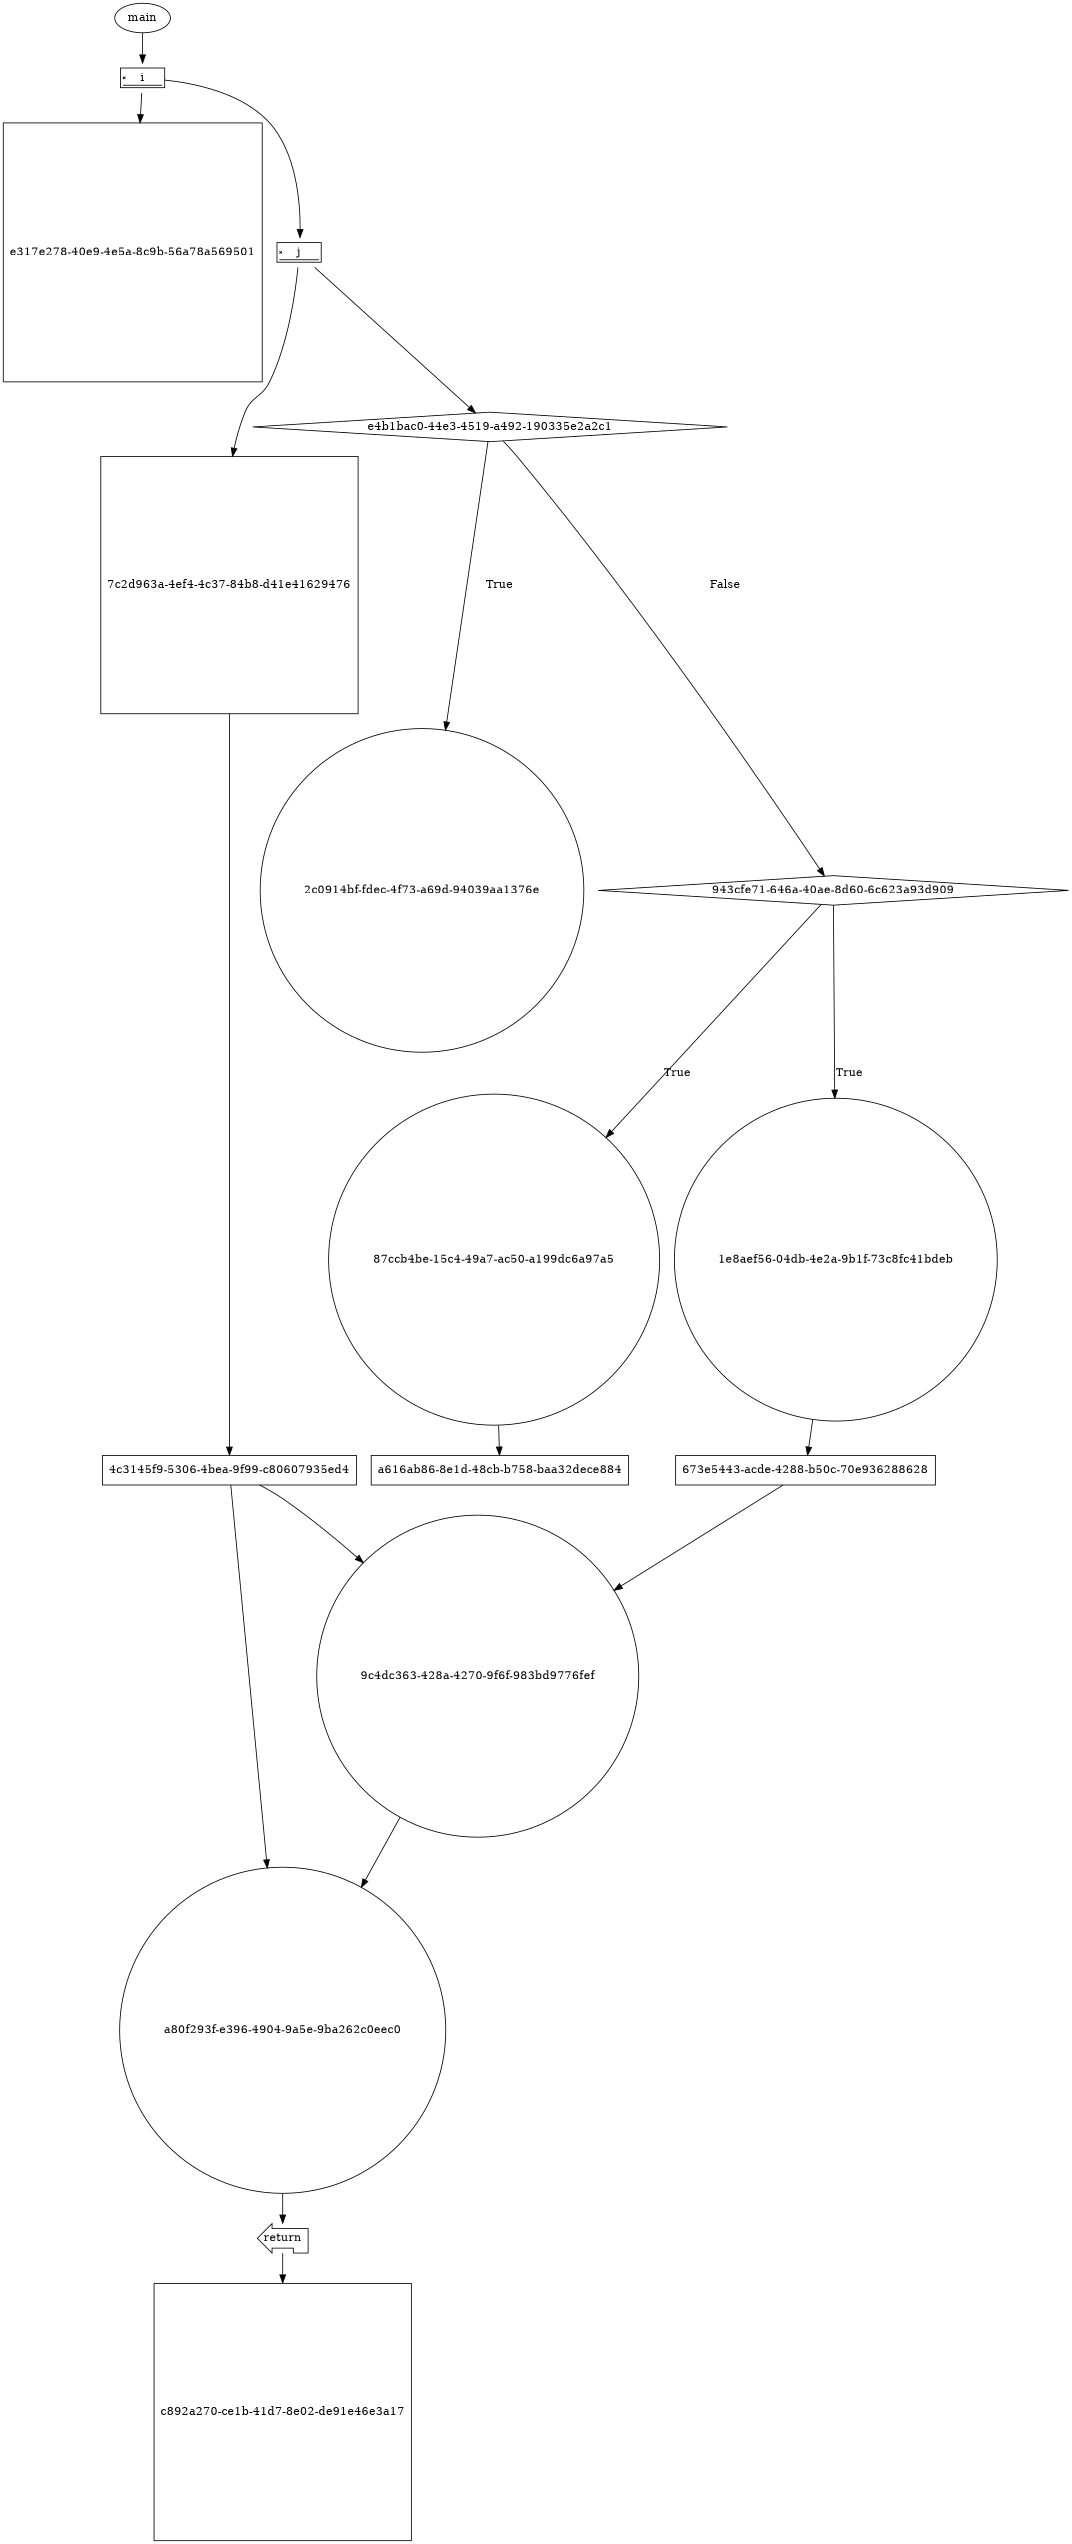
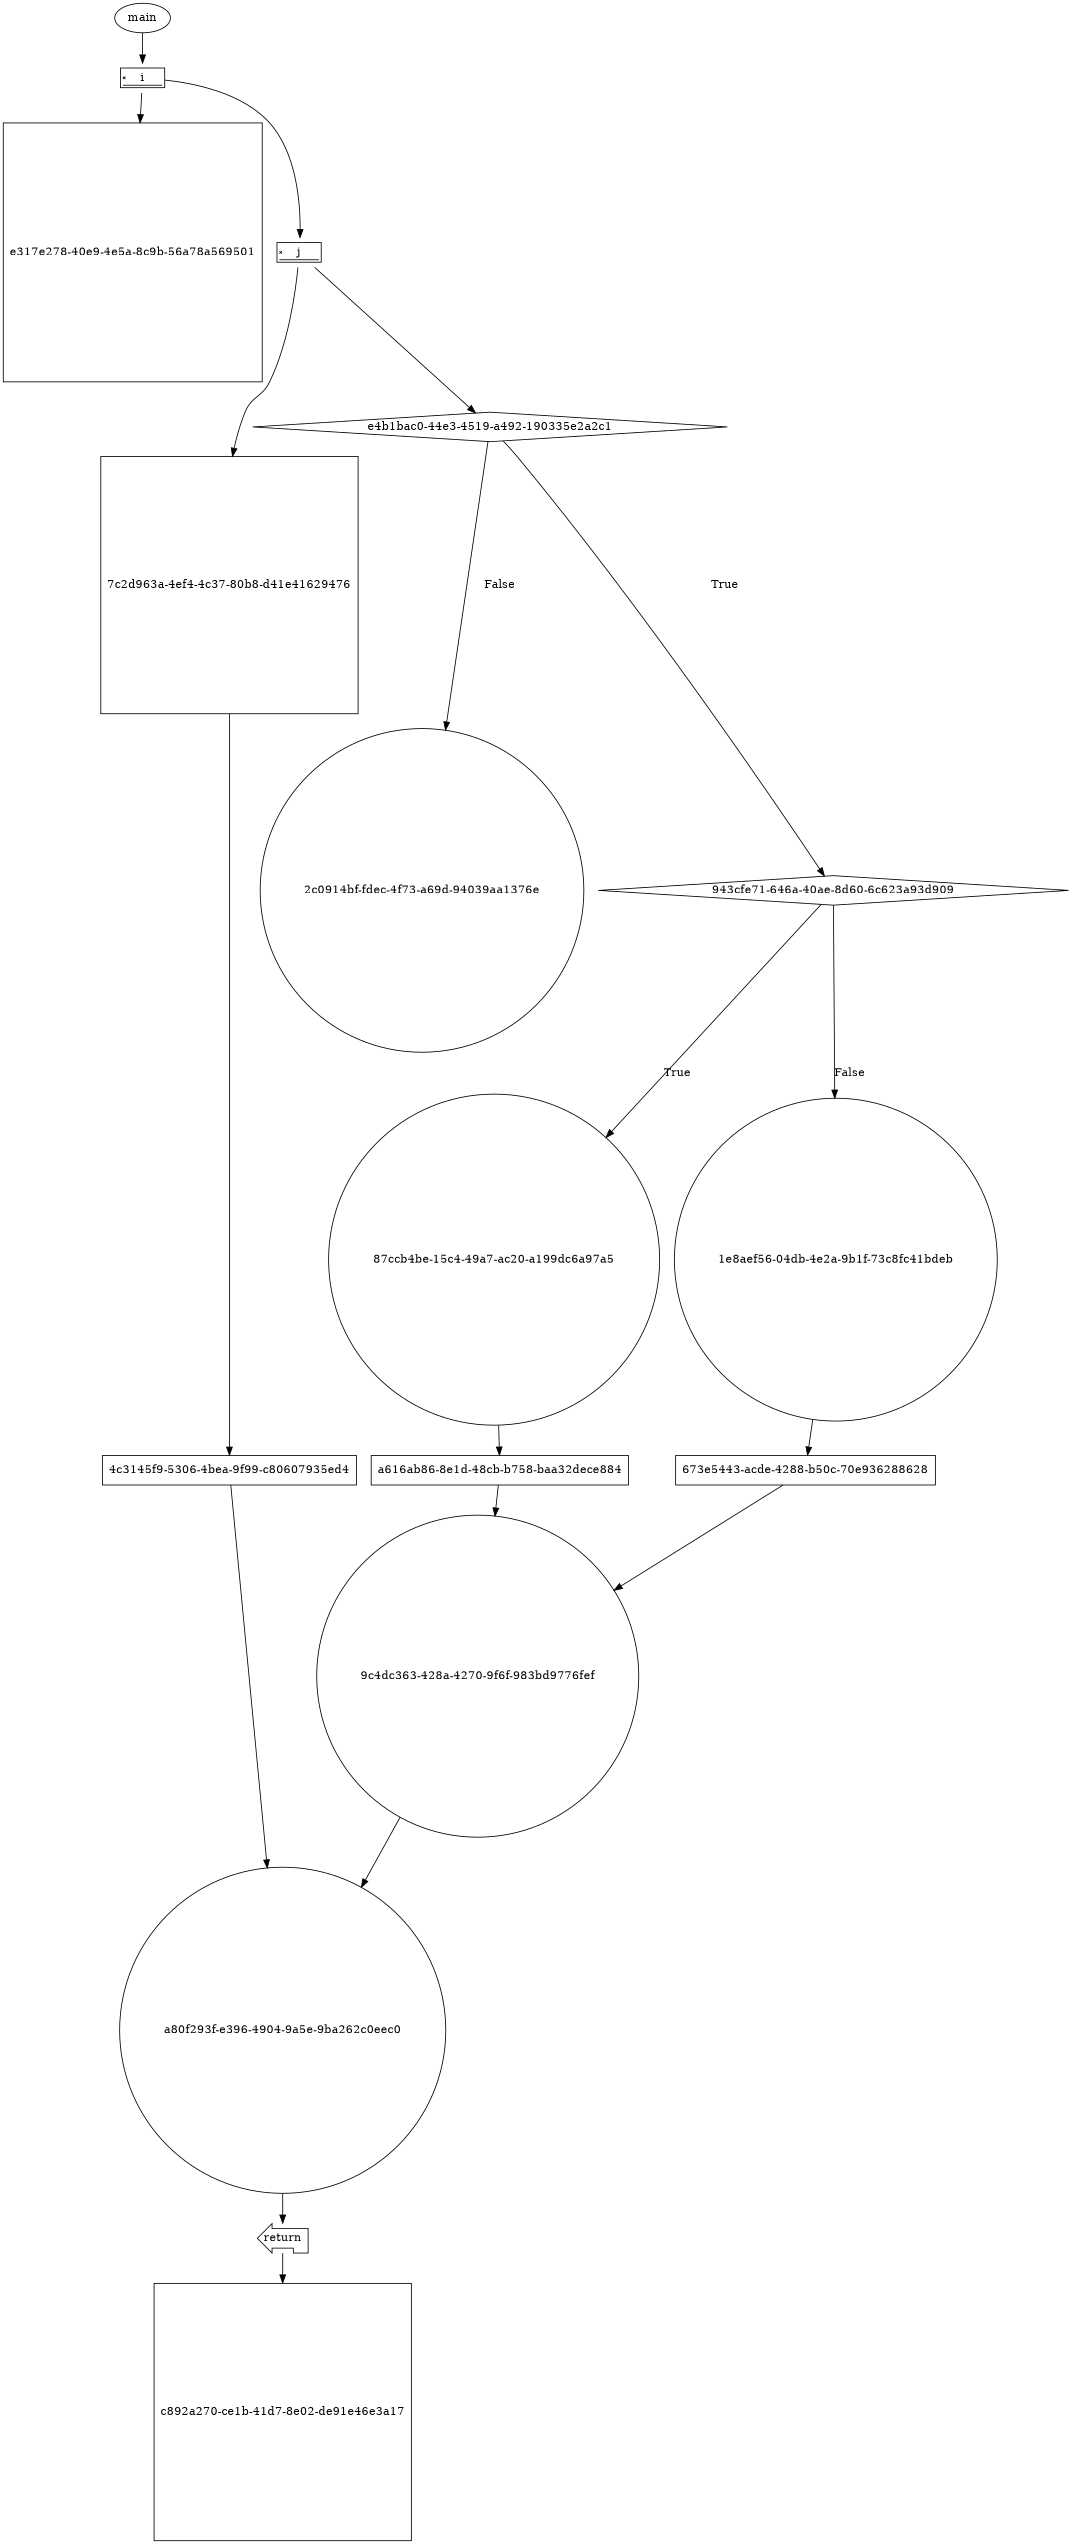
(229, 585) -> (229, 585)
(500, 585) -> (500, 585)
(725, 585) -> (725, 585)
(850, 1073) -> (850, 1073)
(494, 1260) -> (494, 1260)
(310, 1519) -> (497, 1497)
